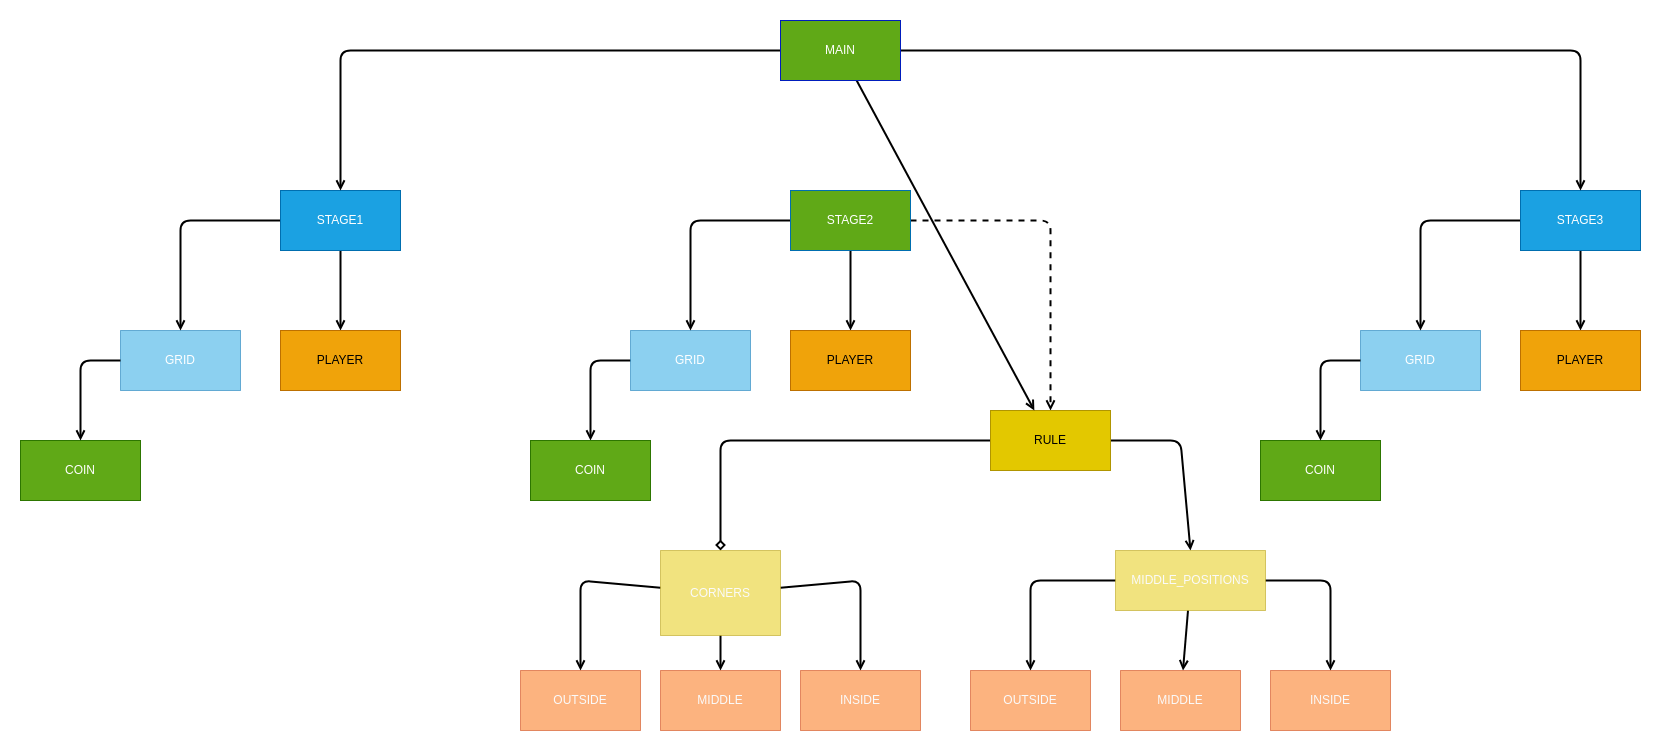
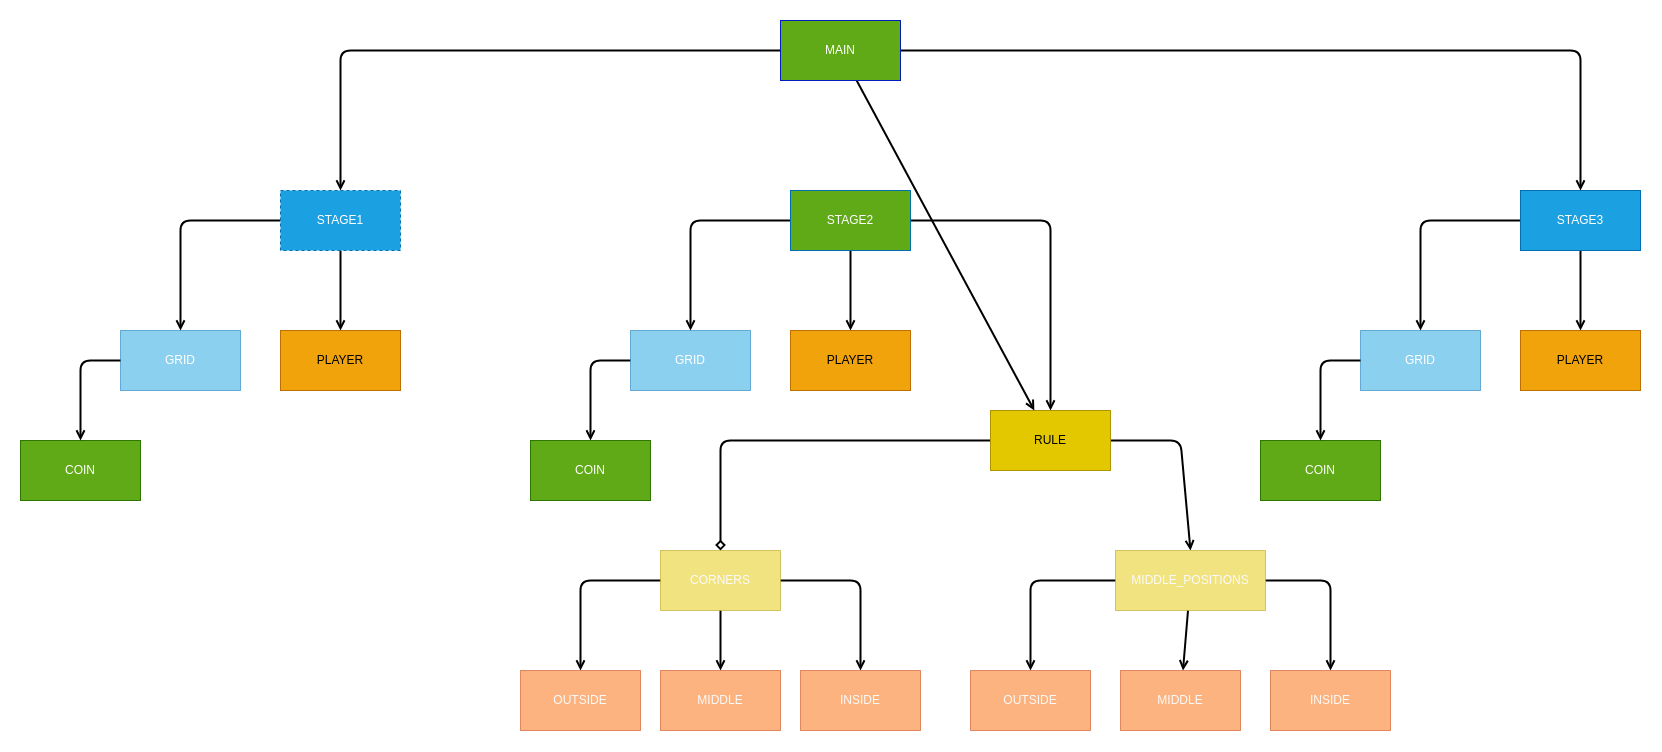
(341, 221) -> (341, 221)
(1051, 251) -> (1051, 251)
(721, 593) -> (721, 581)
